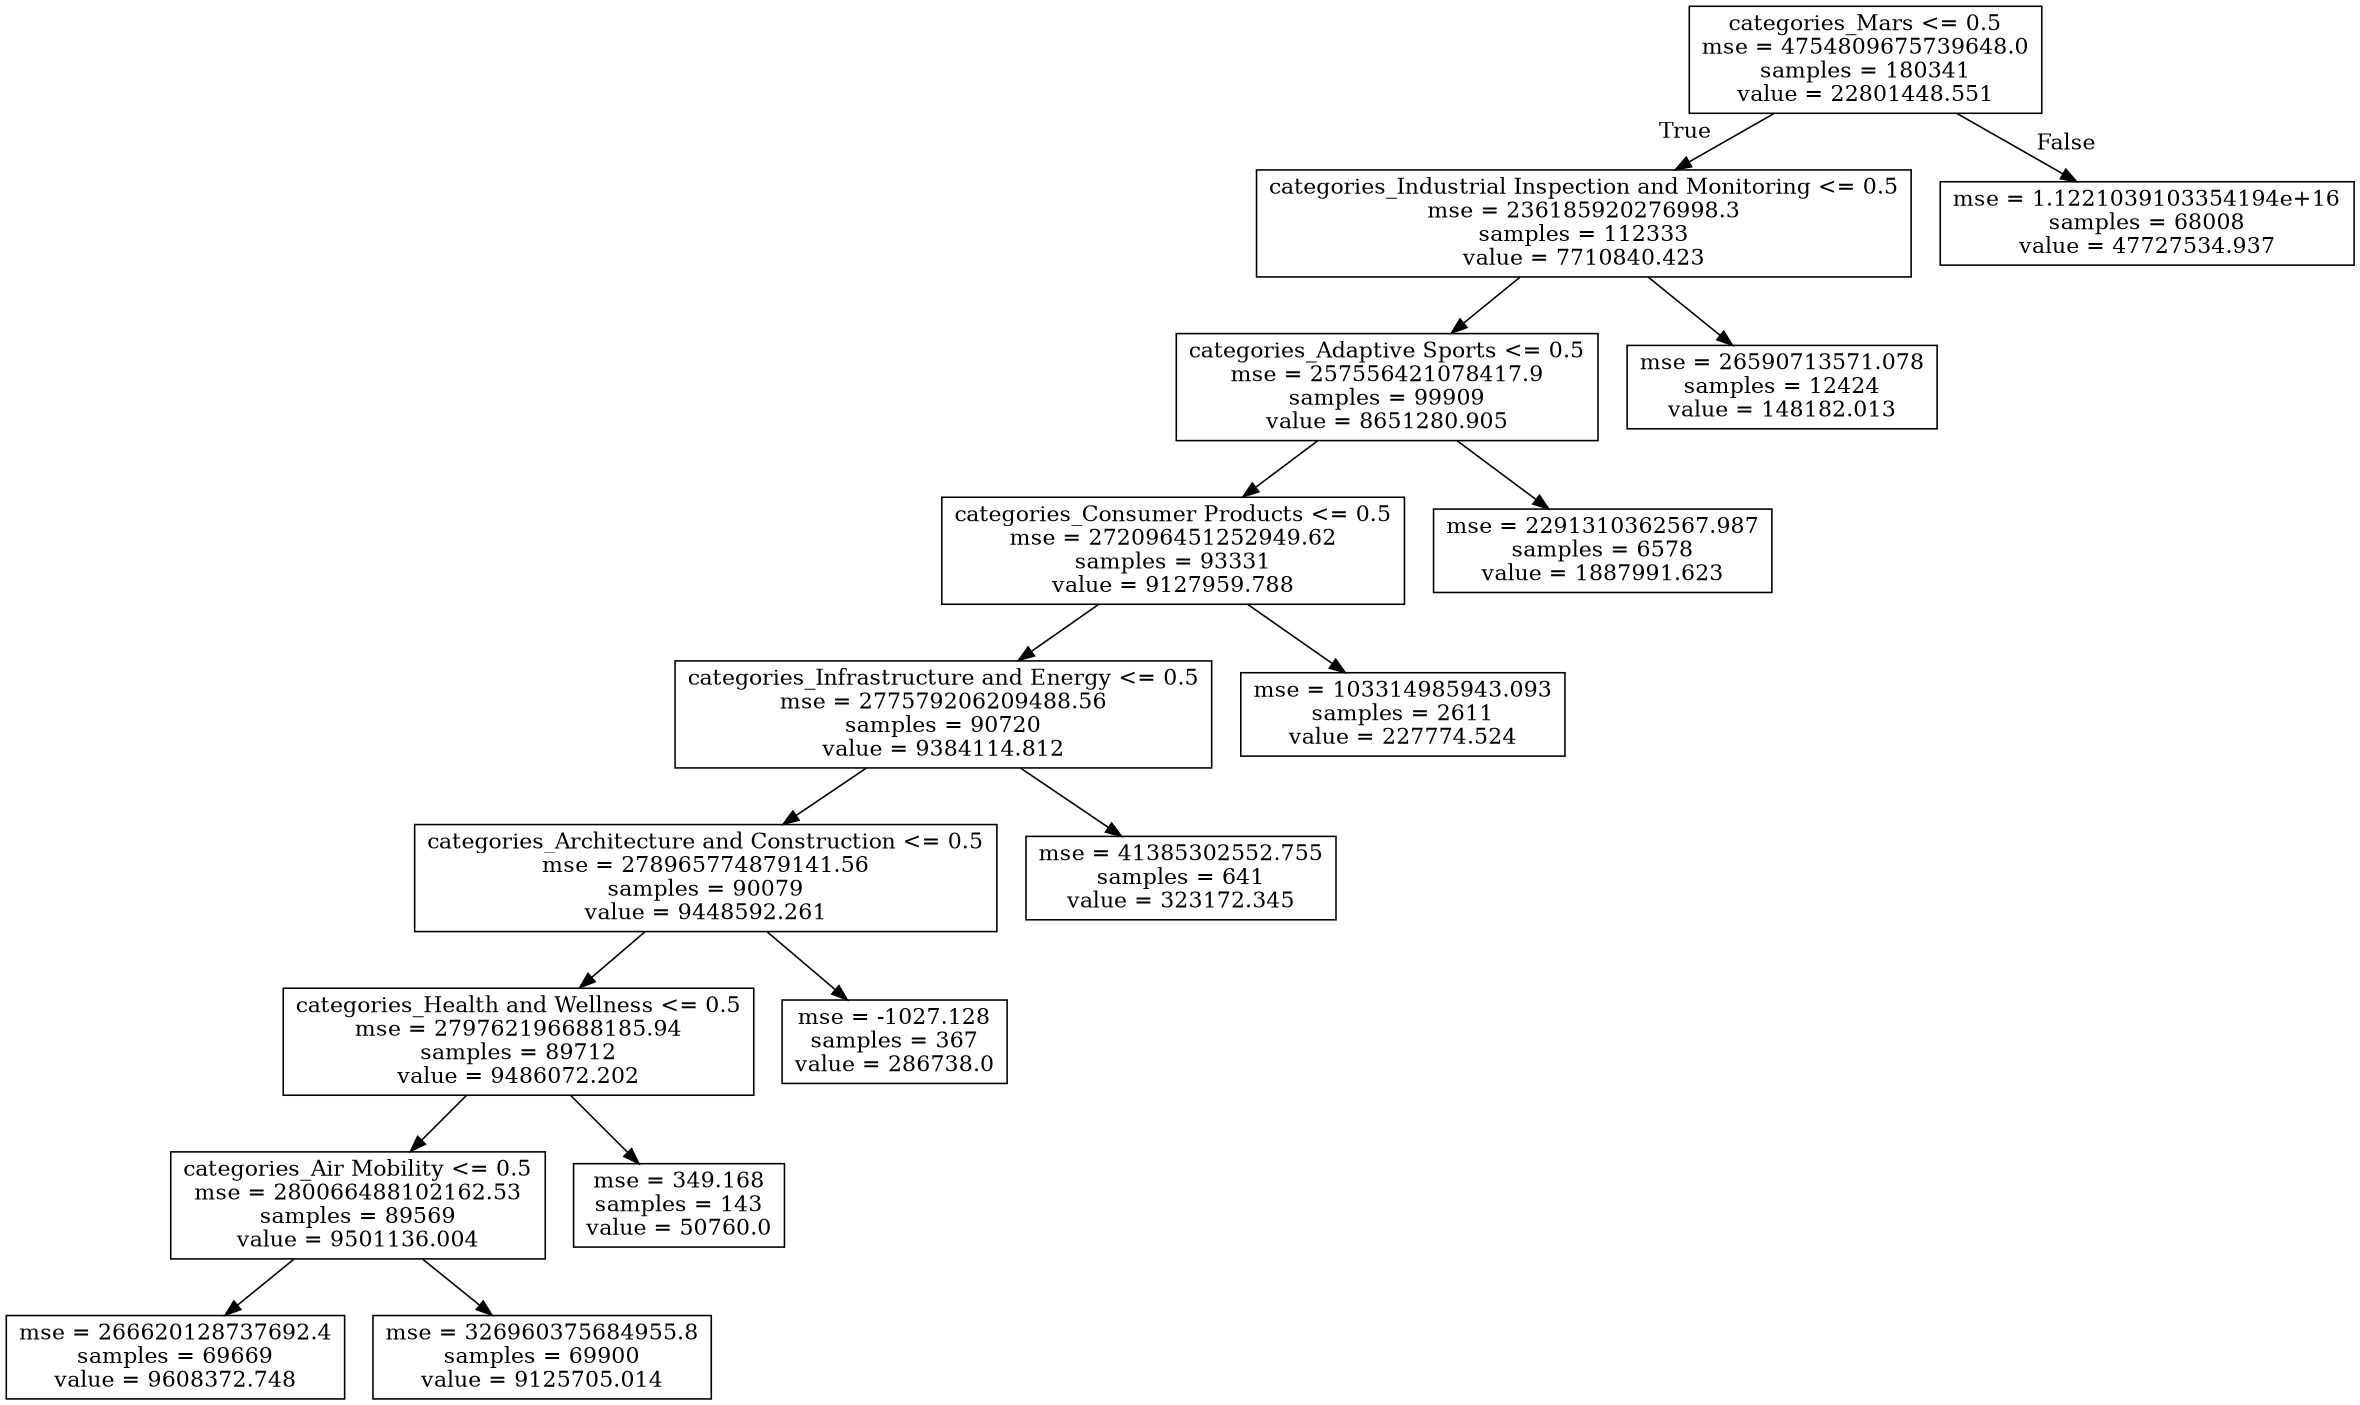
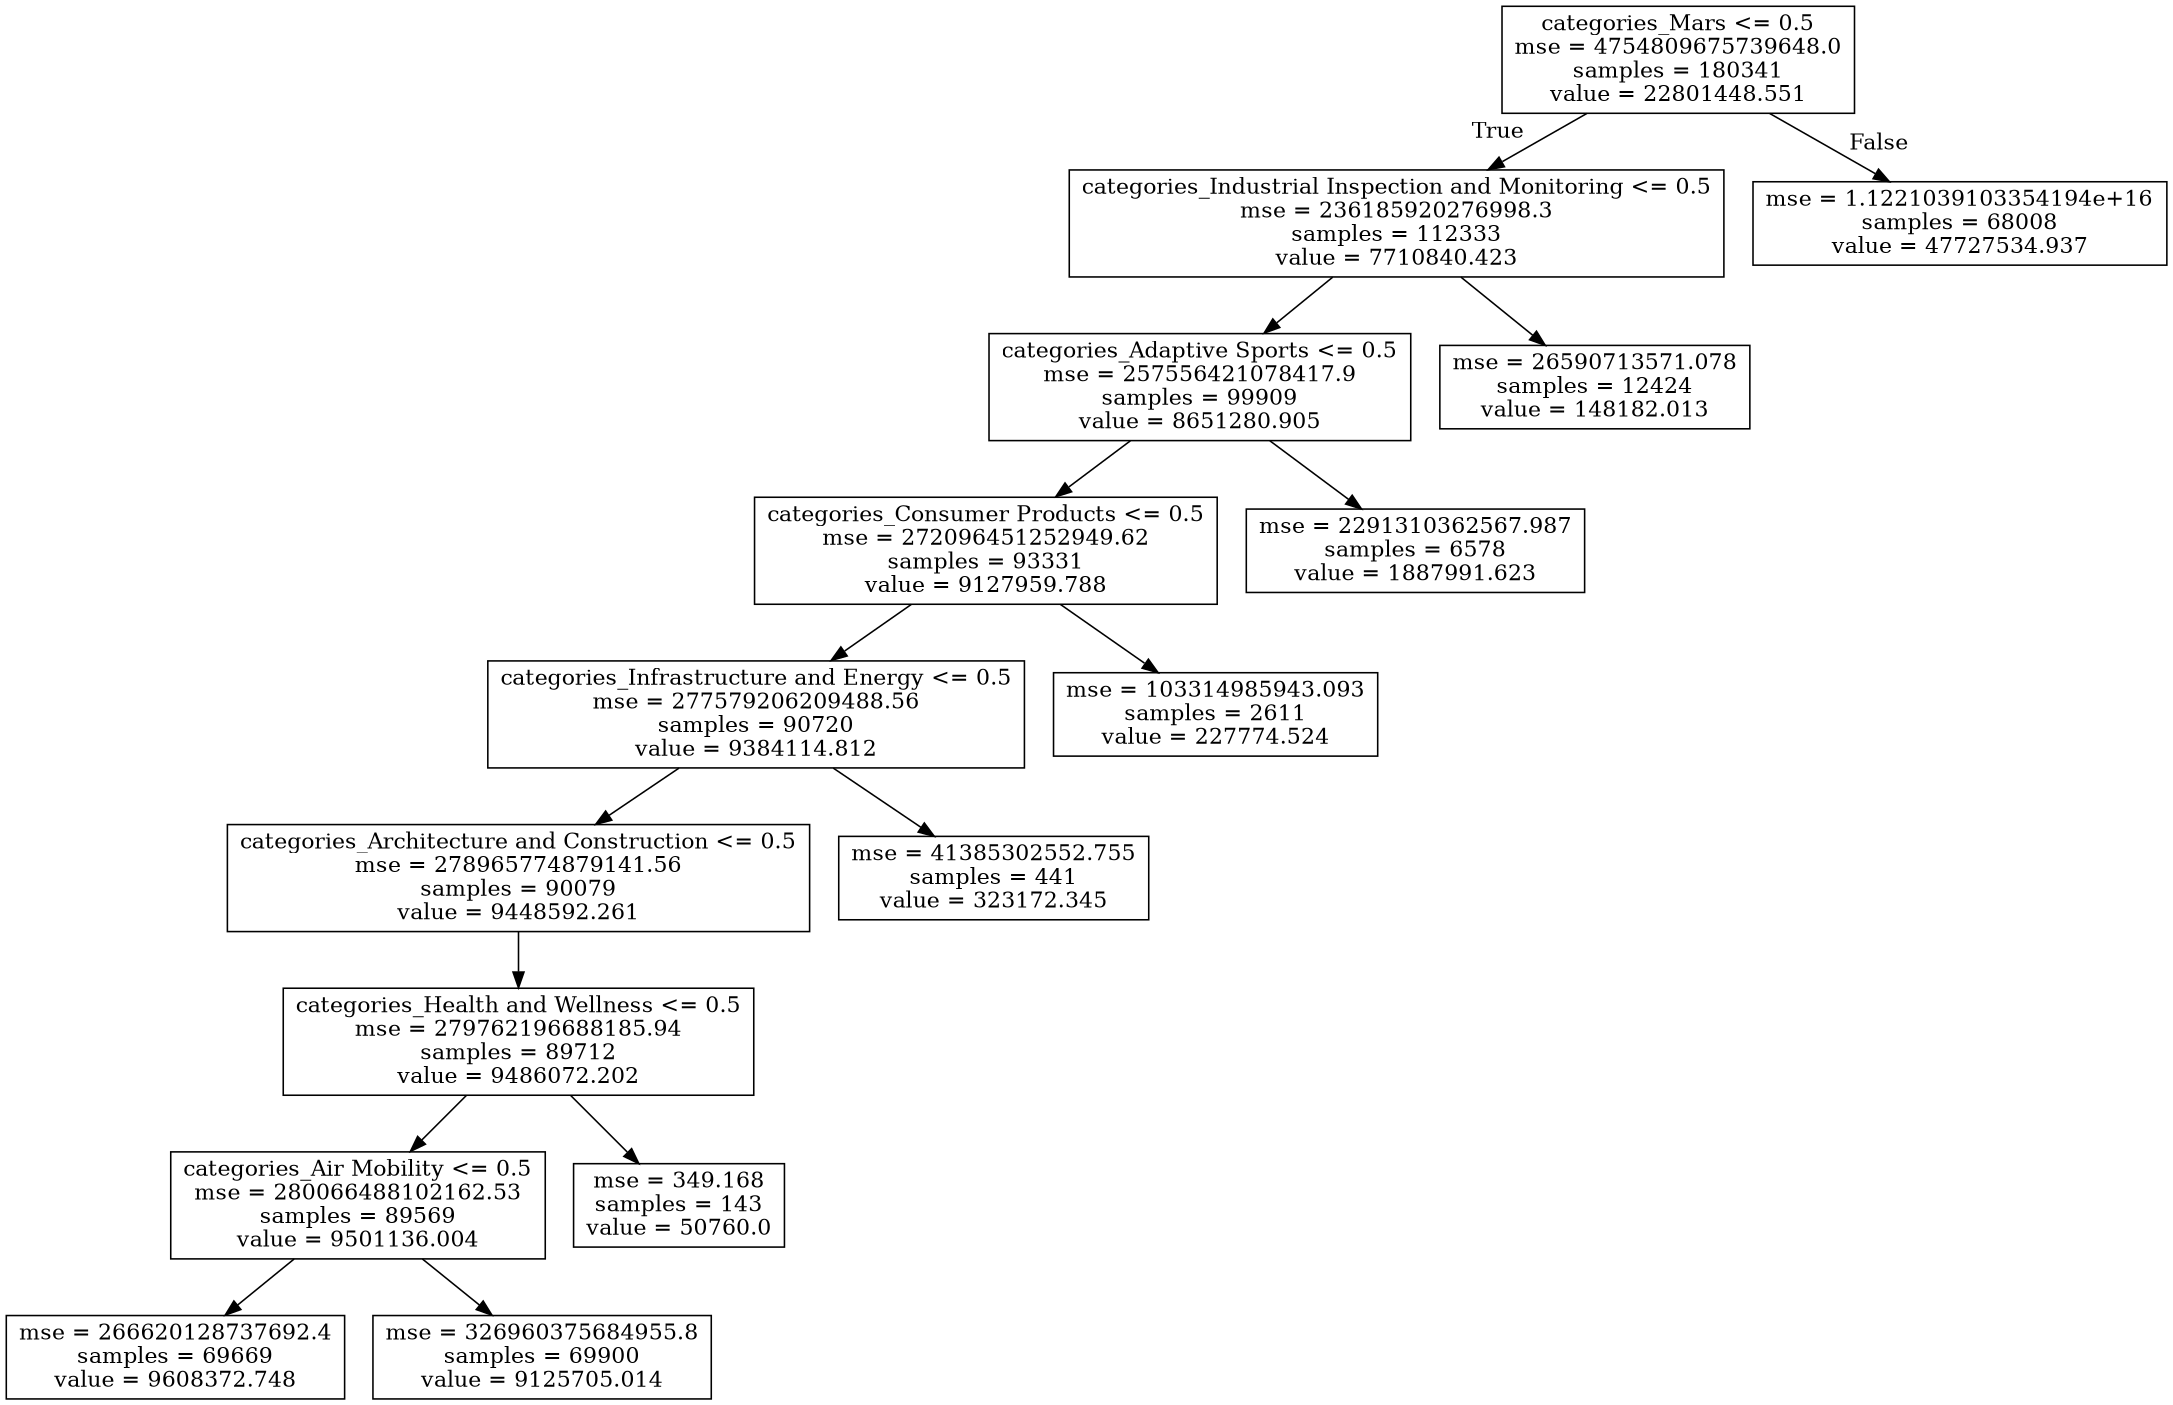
(1181, 878) -> (994, 878)
(895, 1042) -> none
